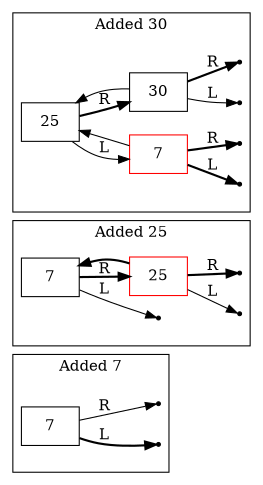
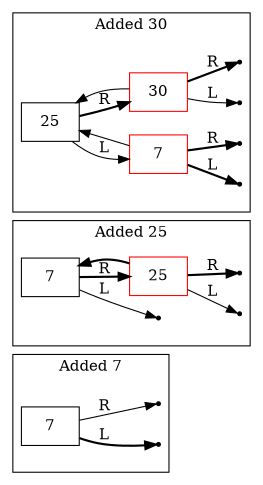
(158, 92) -> (158, 92)
